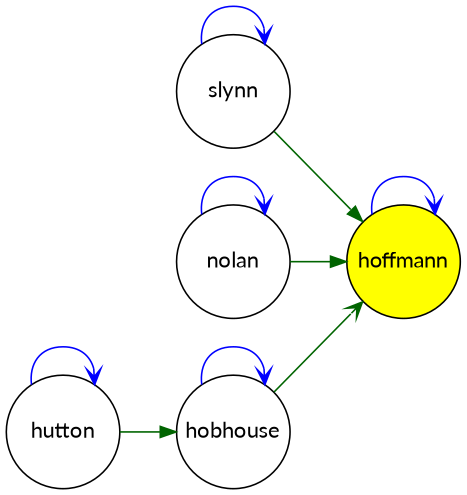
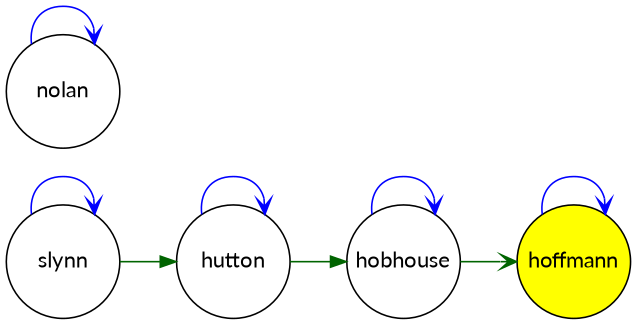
(312, 170) -> (140, 262)
(310, 262) -> none
